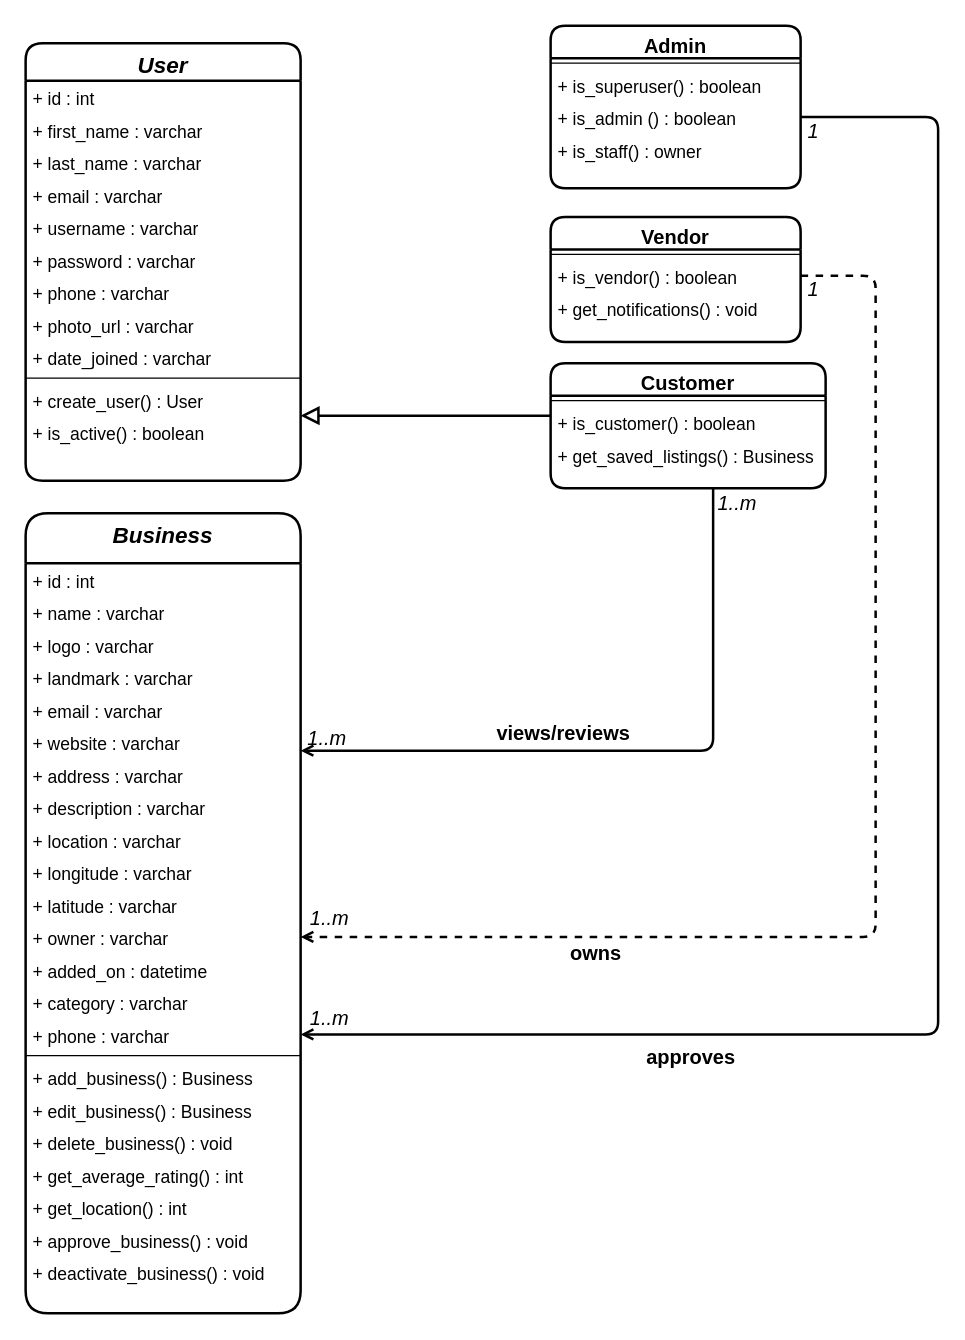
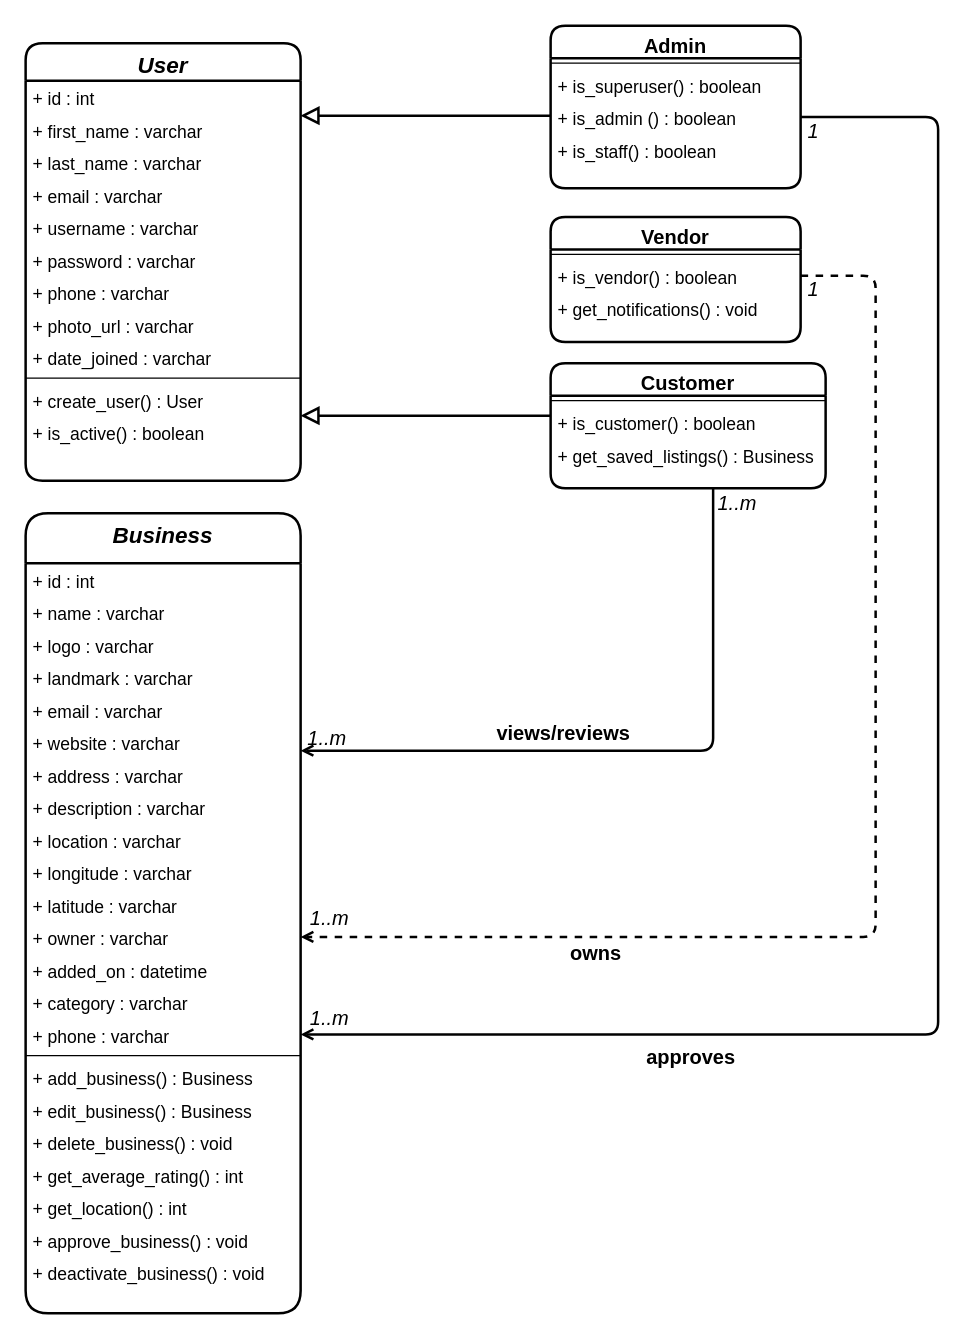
none -> (436, 116)
(644, 152) -> (652, 152)
